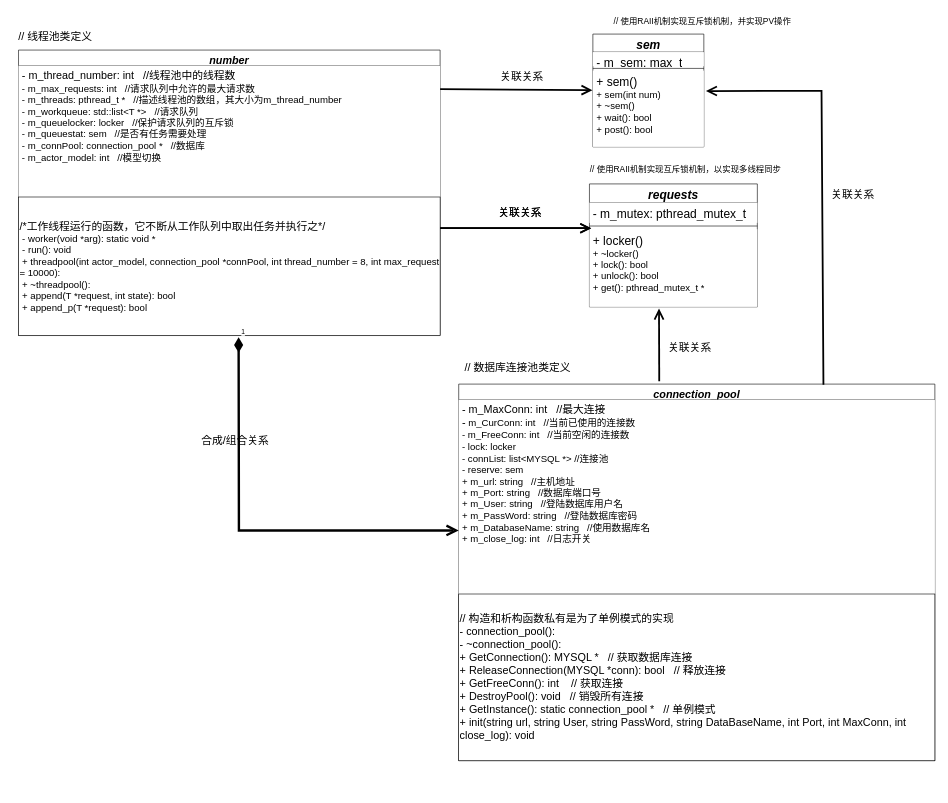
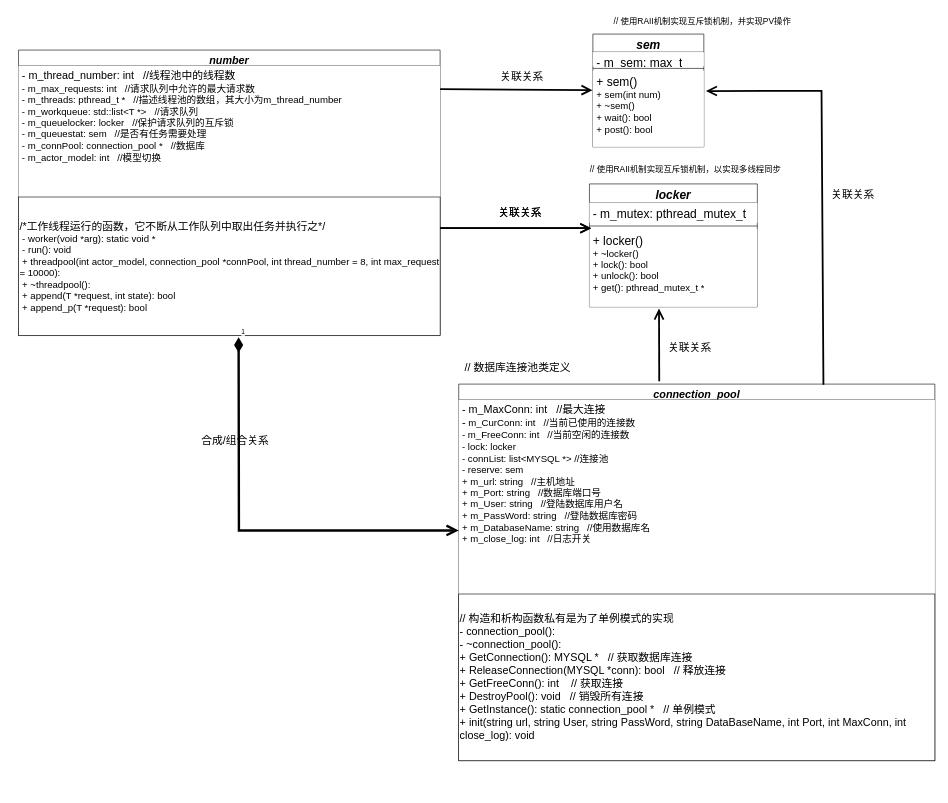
(55, 36) -> none
(674, 192) -> (674, 192)
